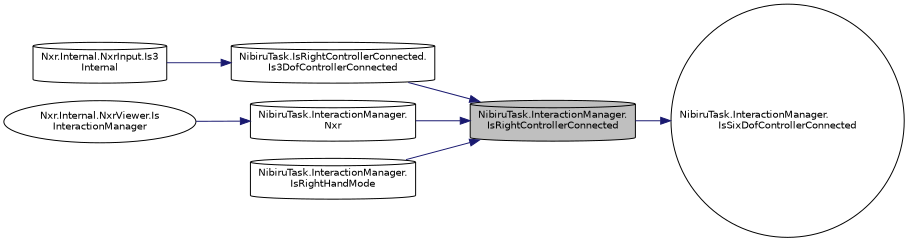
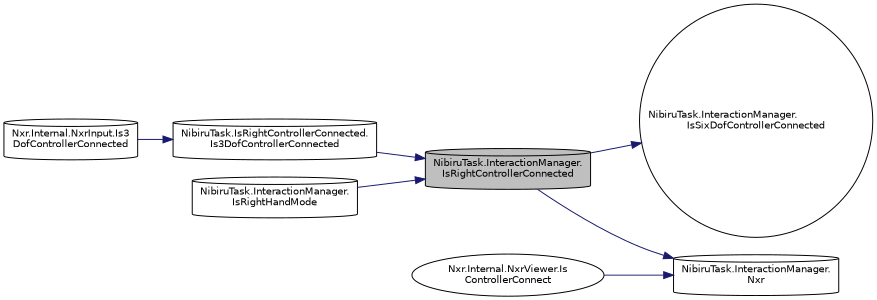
(100, 63) -> (71, 139)
(438, 121) -> (598, 227)
(100, 122) -> (508, 275)
